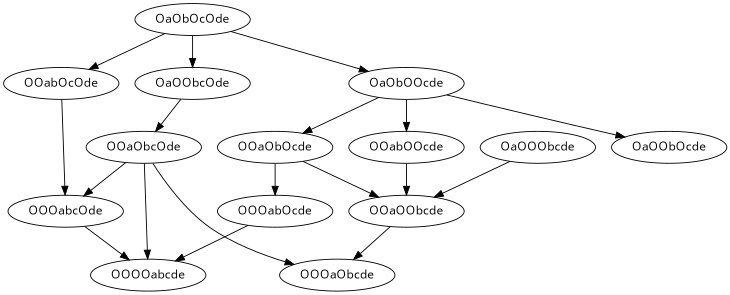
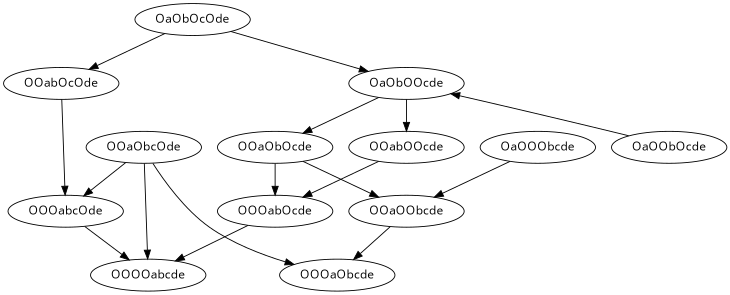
(193, 83) -> none
(531, 115) -> (544, 115)
(406, 175) -> (348, 176)
